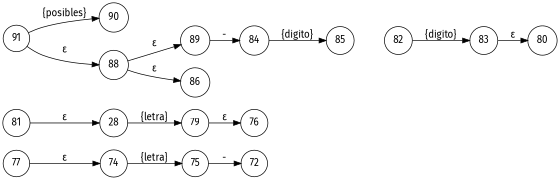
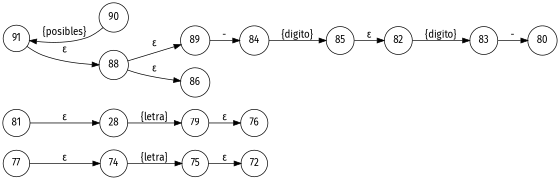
(60, 23) -> (72, 41)
(513, 35) -> (513, 35)
none -> (366, 41)
(225, 158) -> (225, 158)
